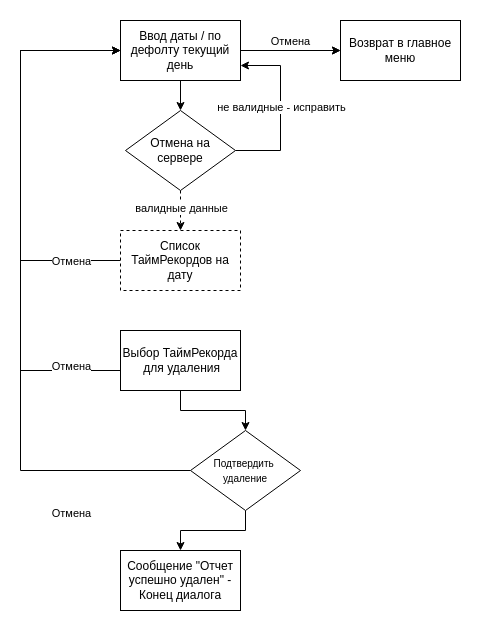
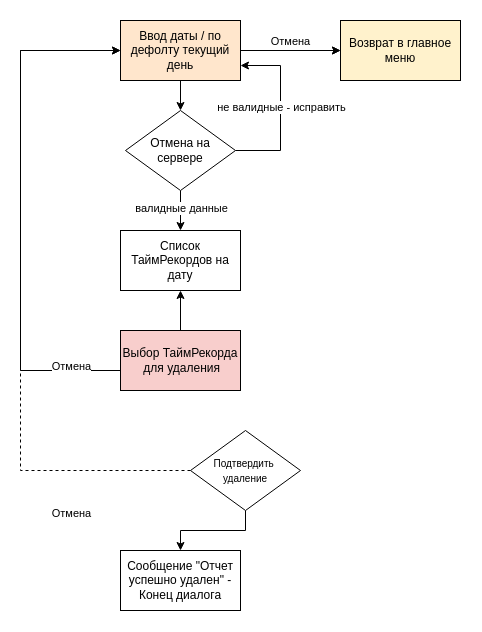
(181, 51) -> (181, 51)
(401, 51) -> (401, 51)
(181, 197) -> (181, 197)
(72, 261) -> none
(181, 261) -> (181, 261)
(181, 361) -> (181, 361)
(210, 411) -> (181, 314)
(56, 471) -> (56, 471)
